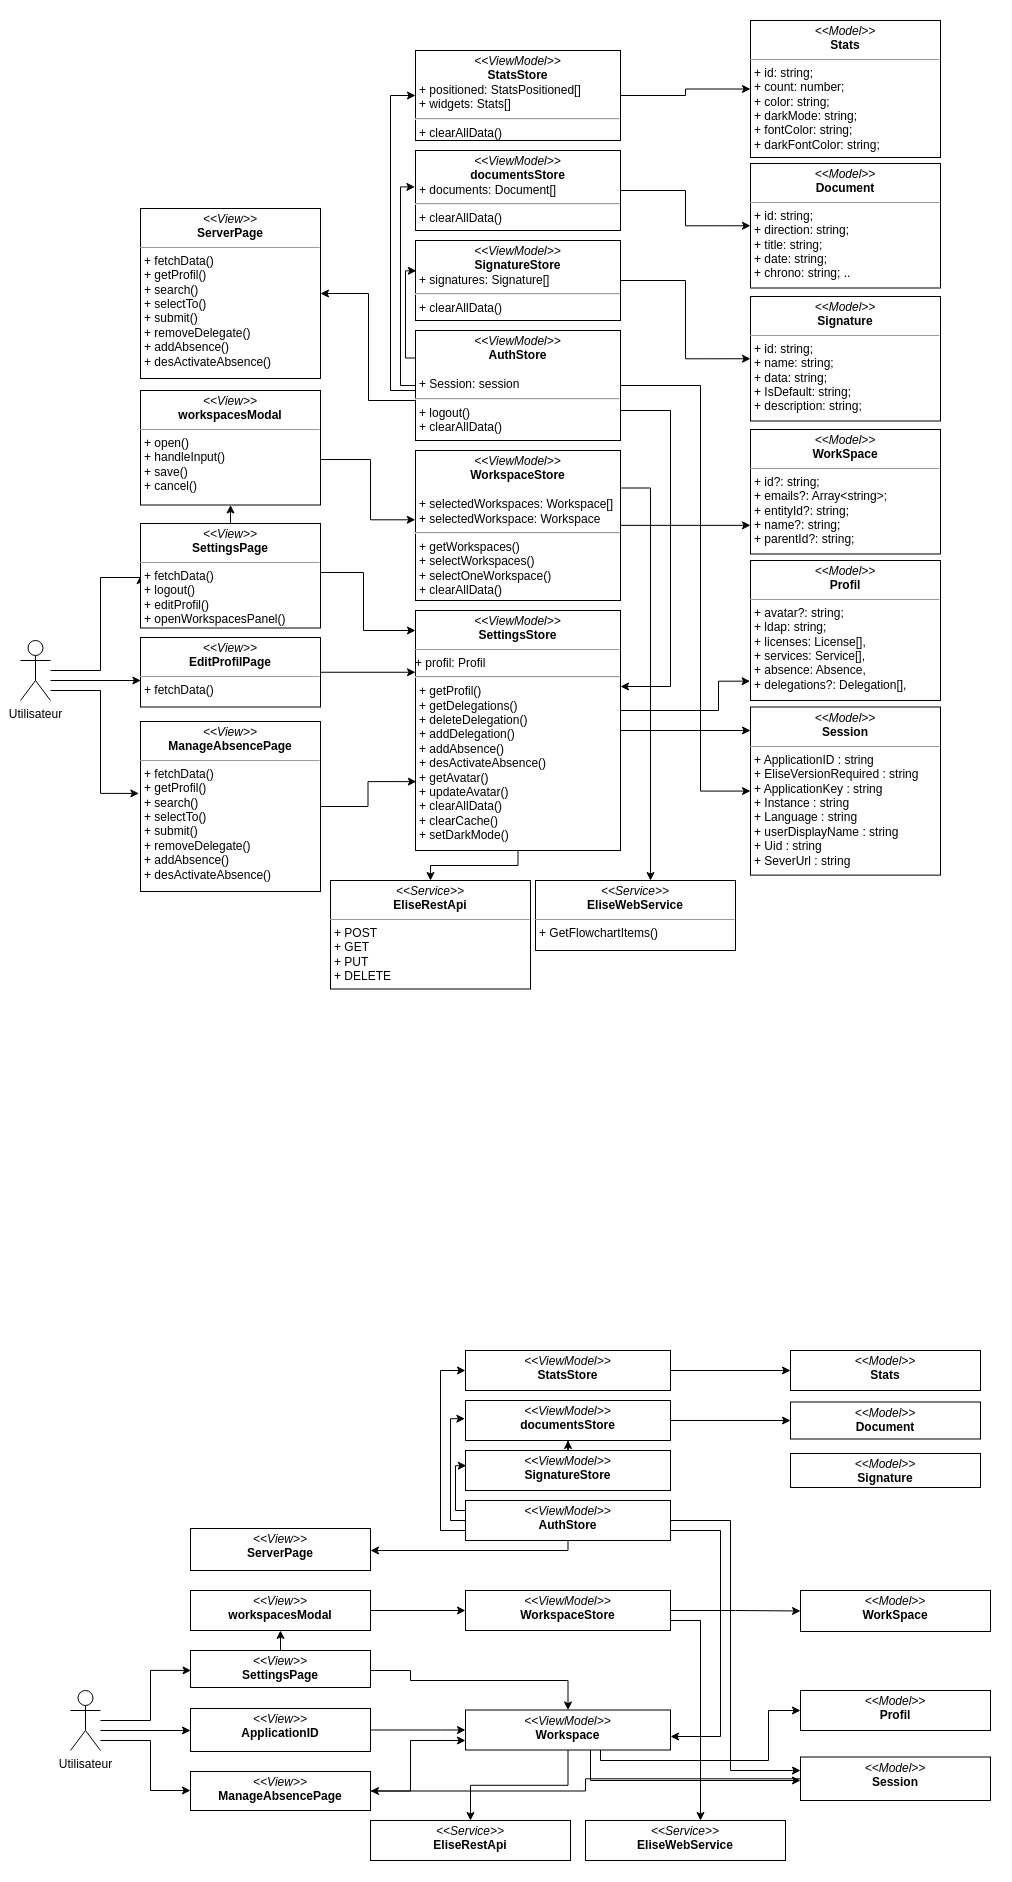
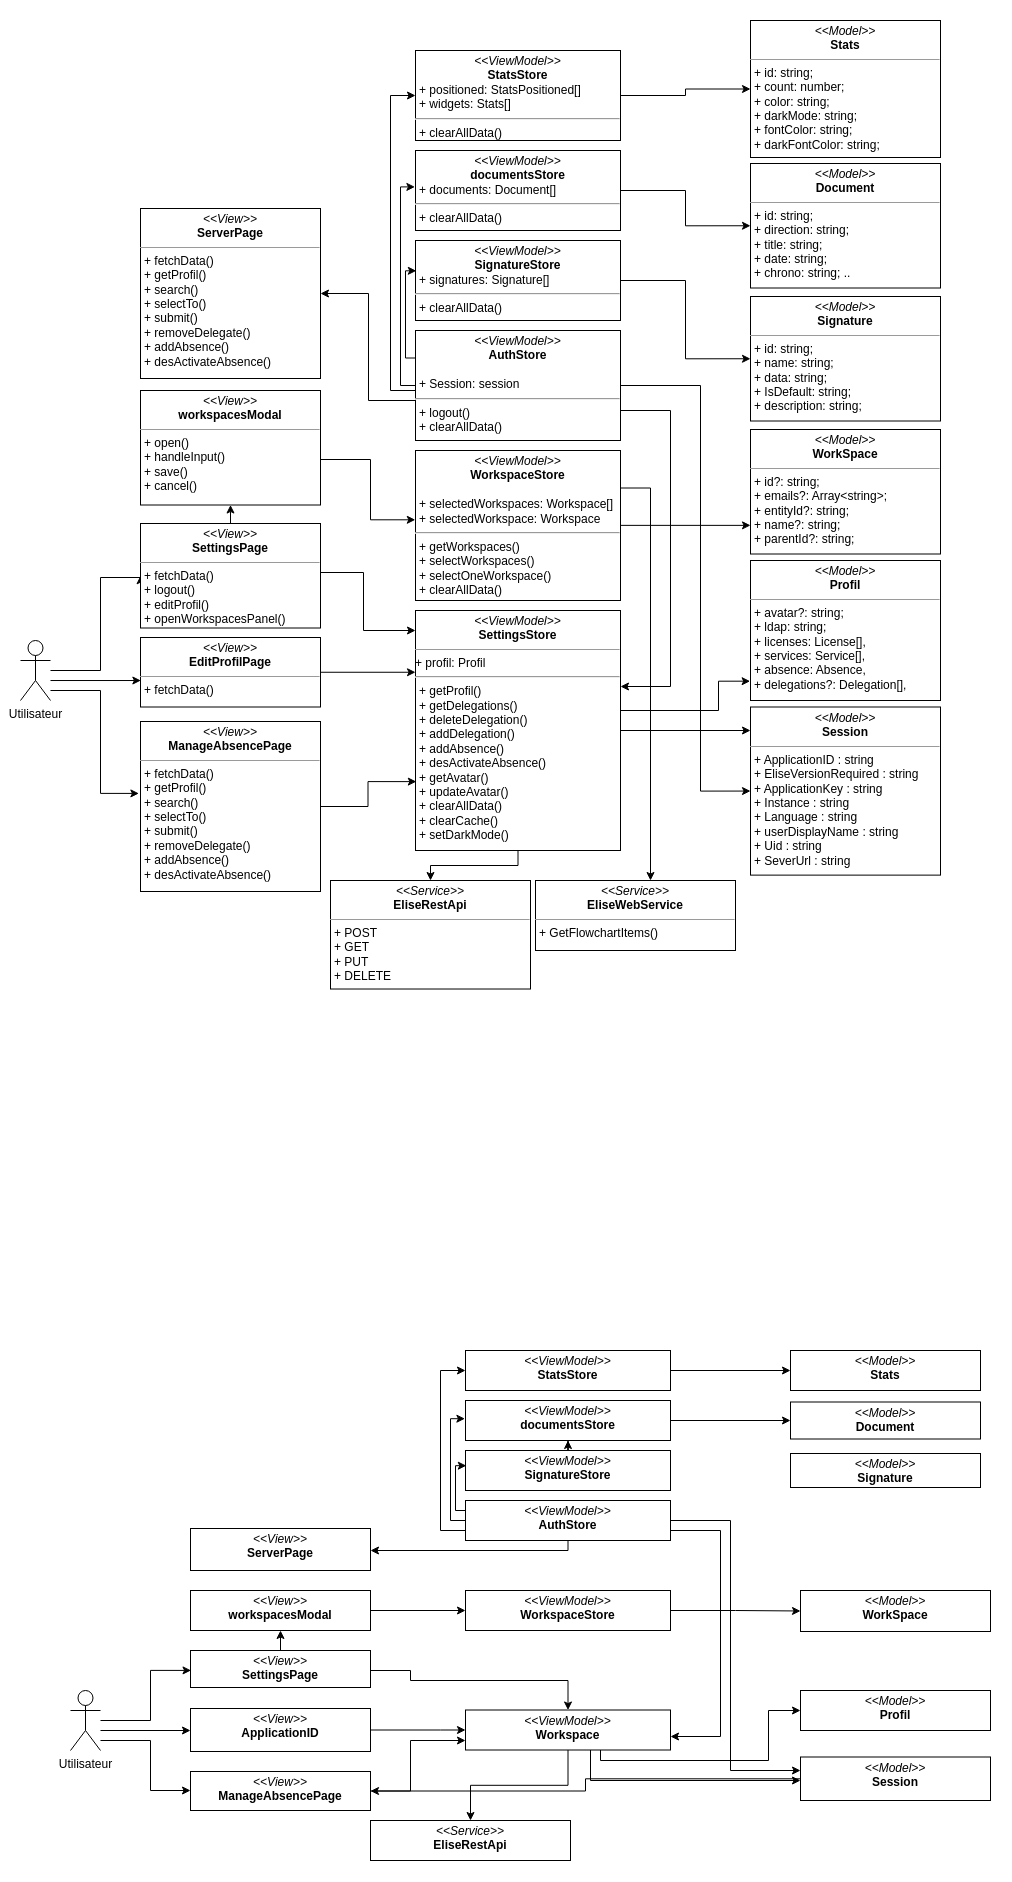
(701, 1701) -> none
(686, 1841) -> none
